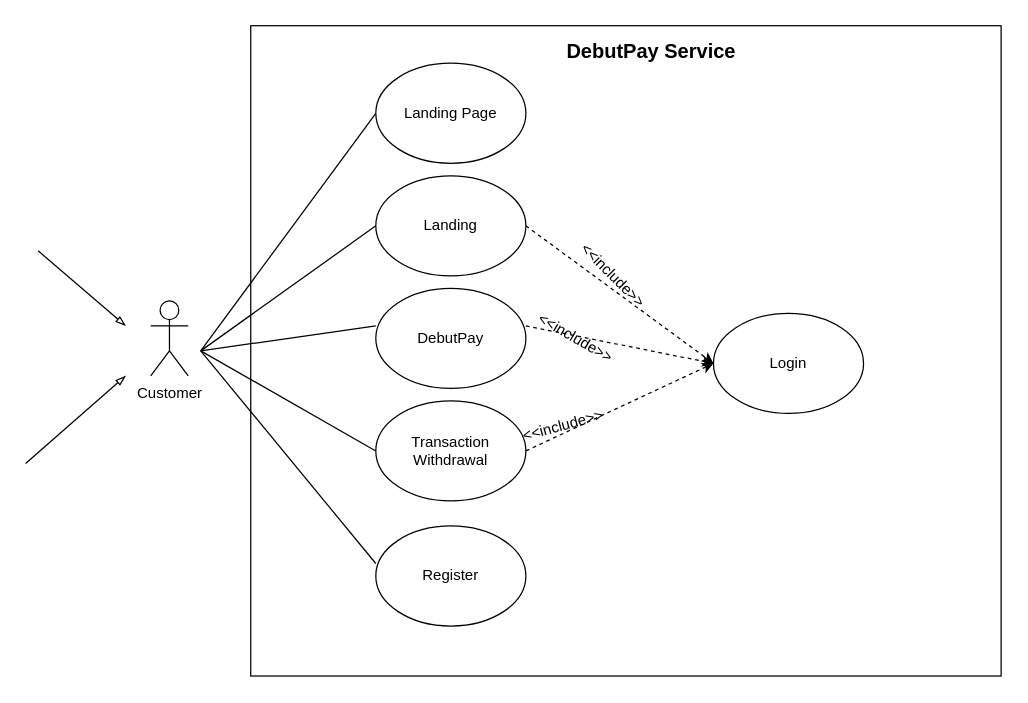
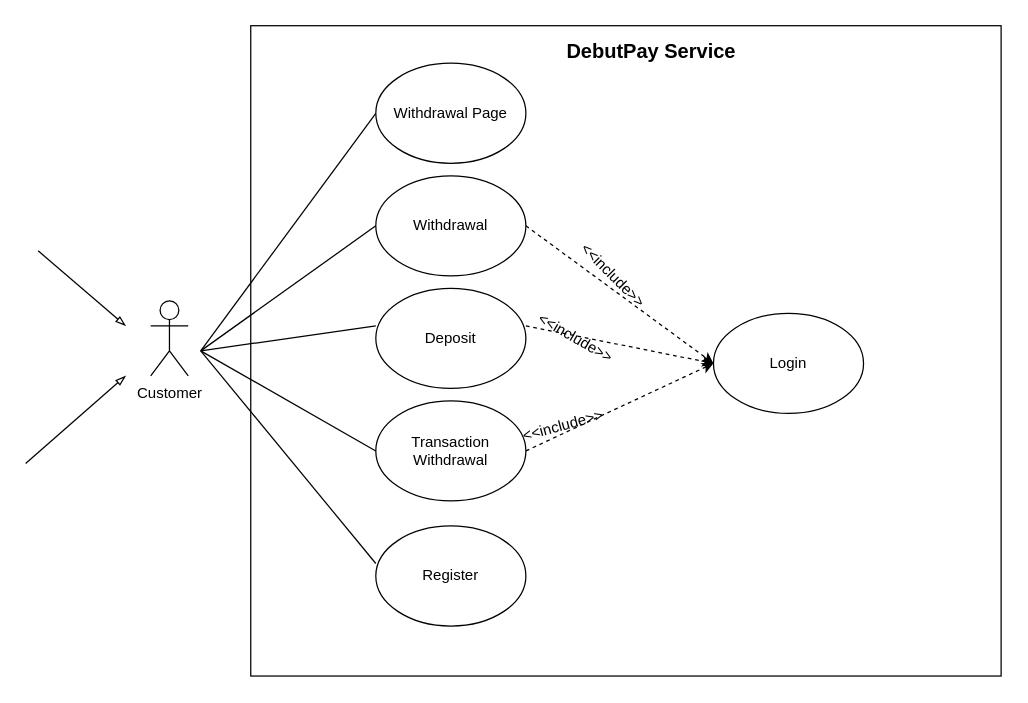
(451, 113) -> (451, 113)
(451, 226) -> (451, 226)
(451, 338) -> (451, 338)
